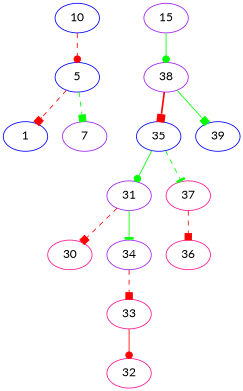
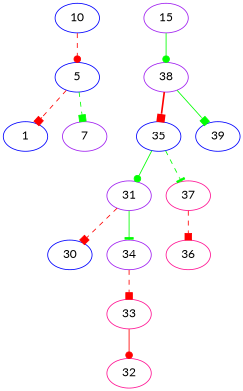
(70, 255) -> (70, 255)
